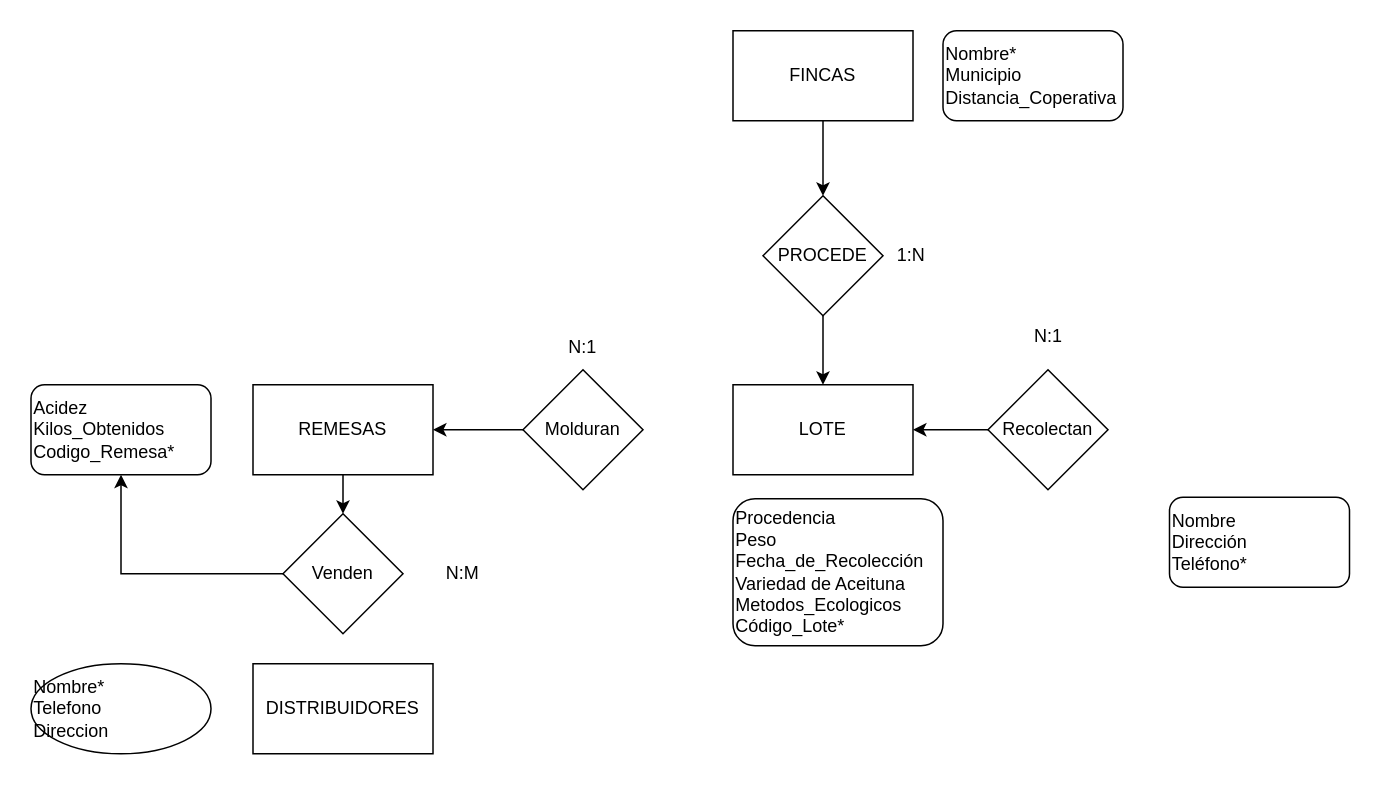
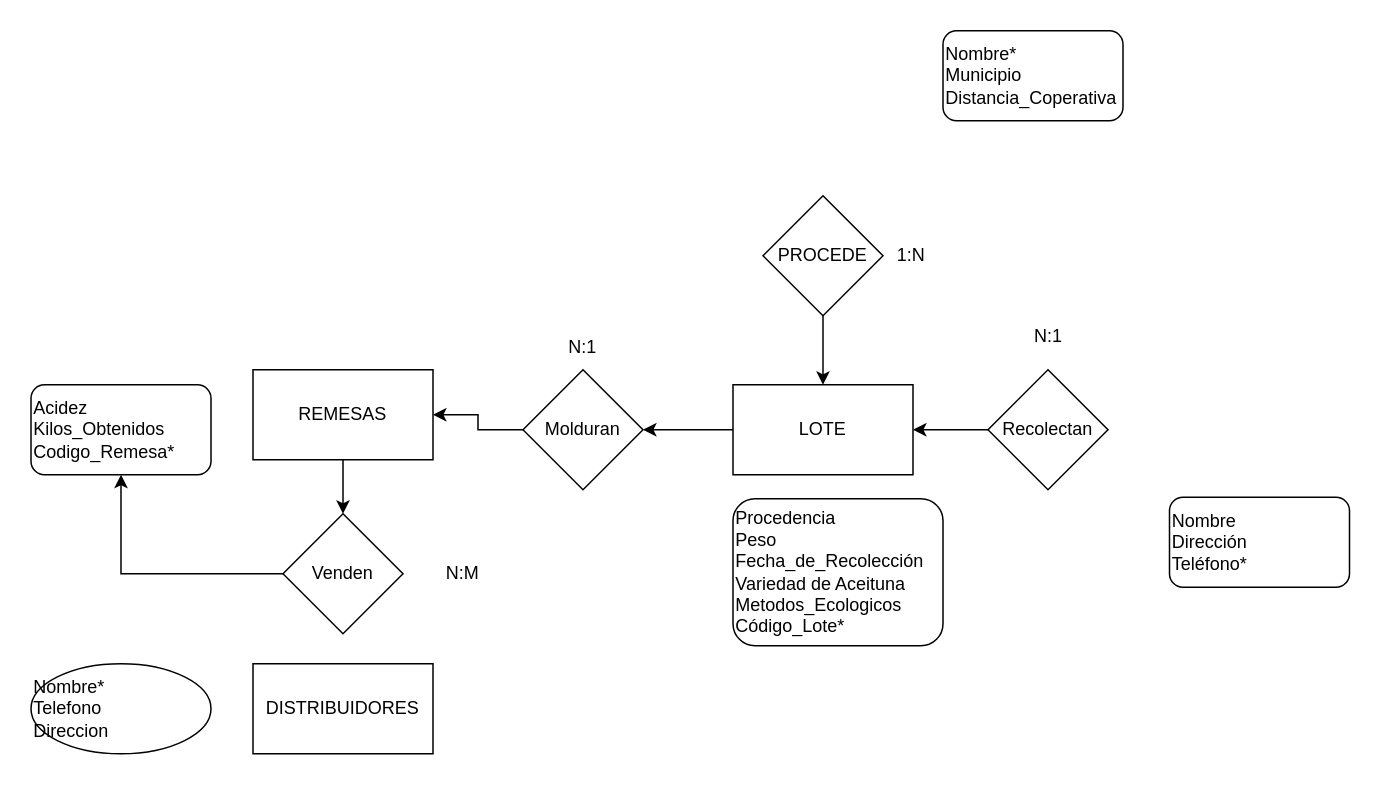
(823, 76) -> none
(823, 153) -> none
(343, 430) -> (343, 415)
none -> (693, 430)
